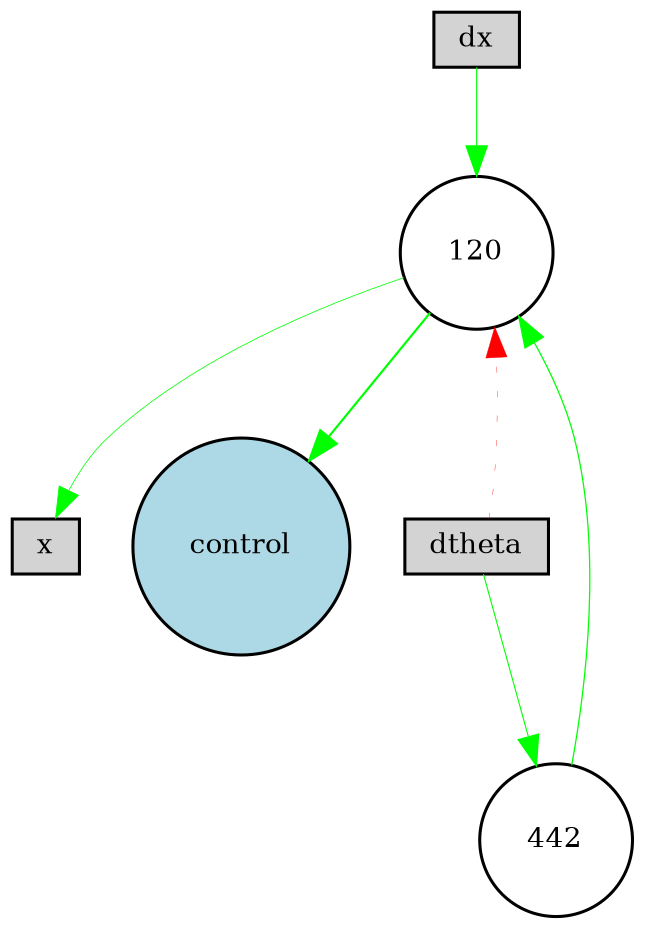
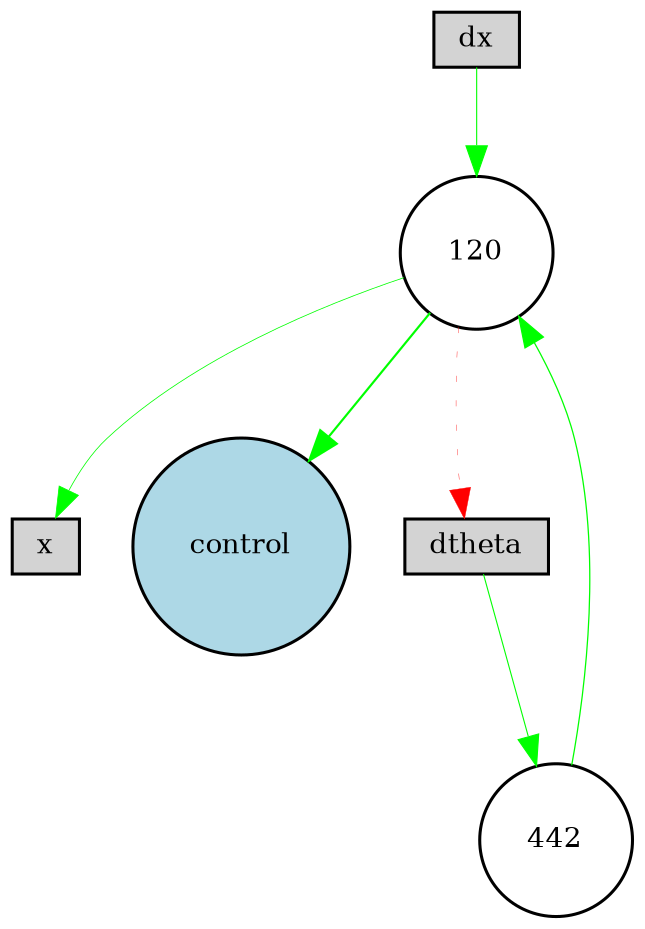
(497, 439) -> (456, 408)
